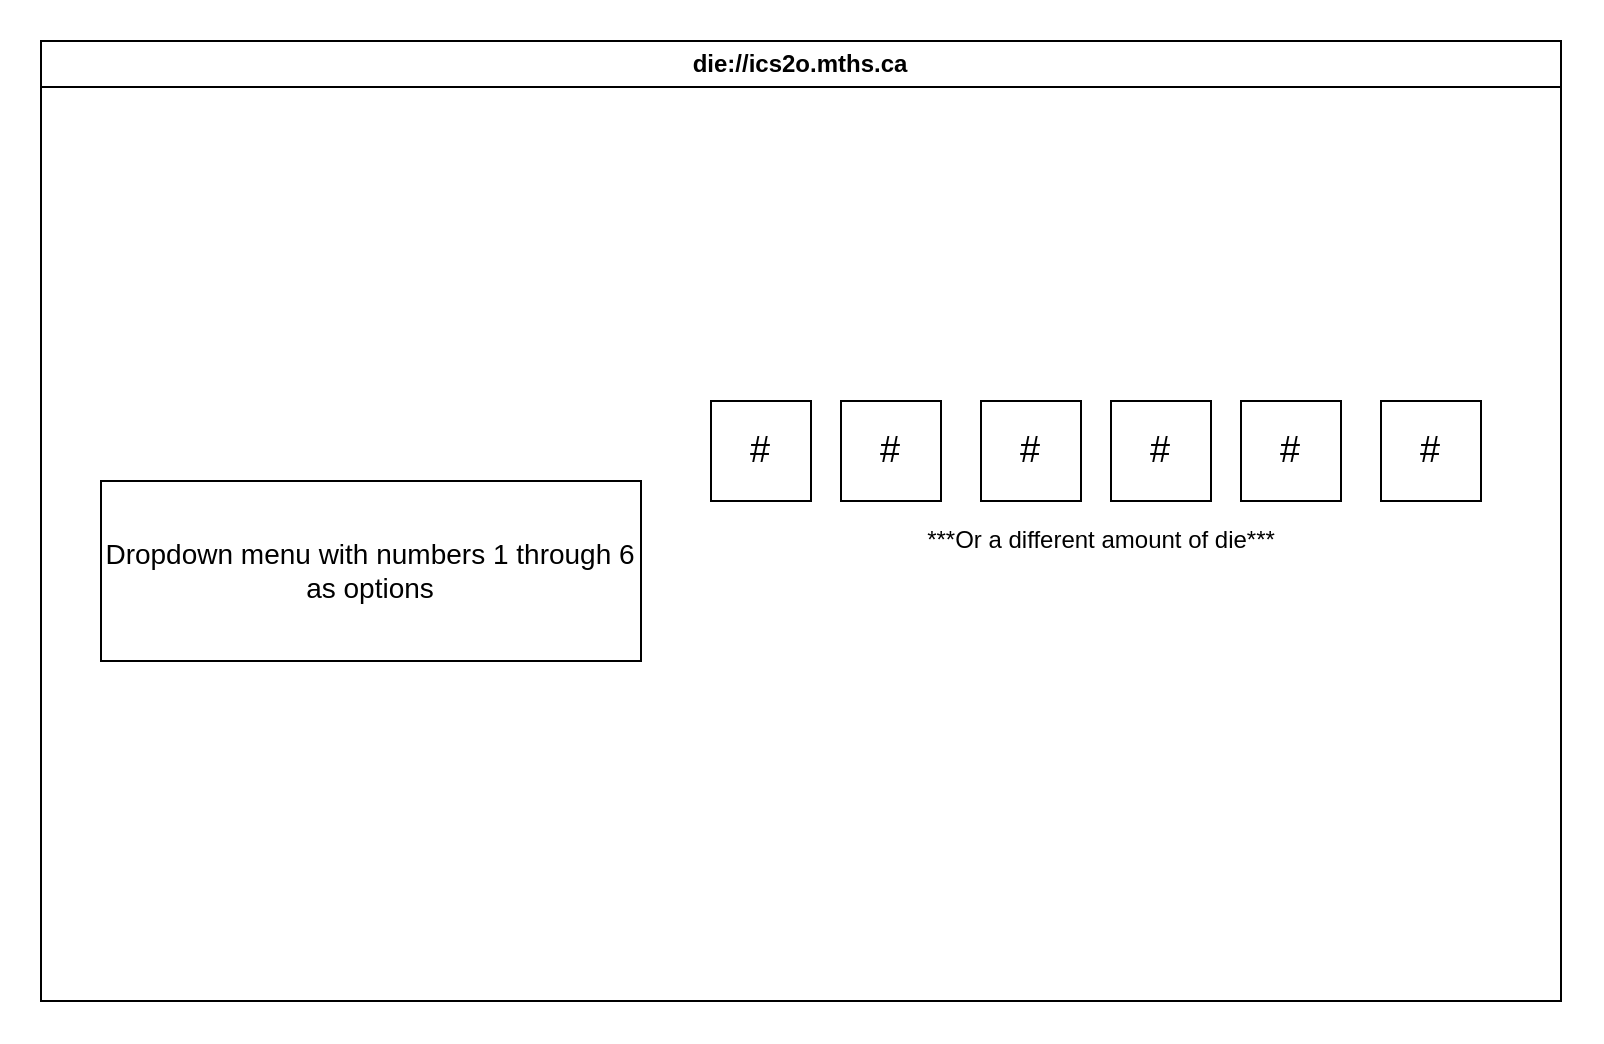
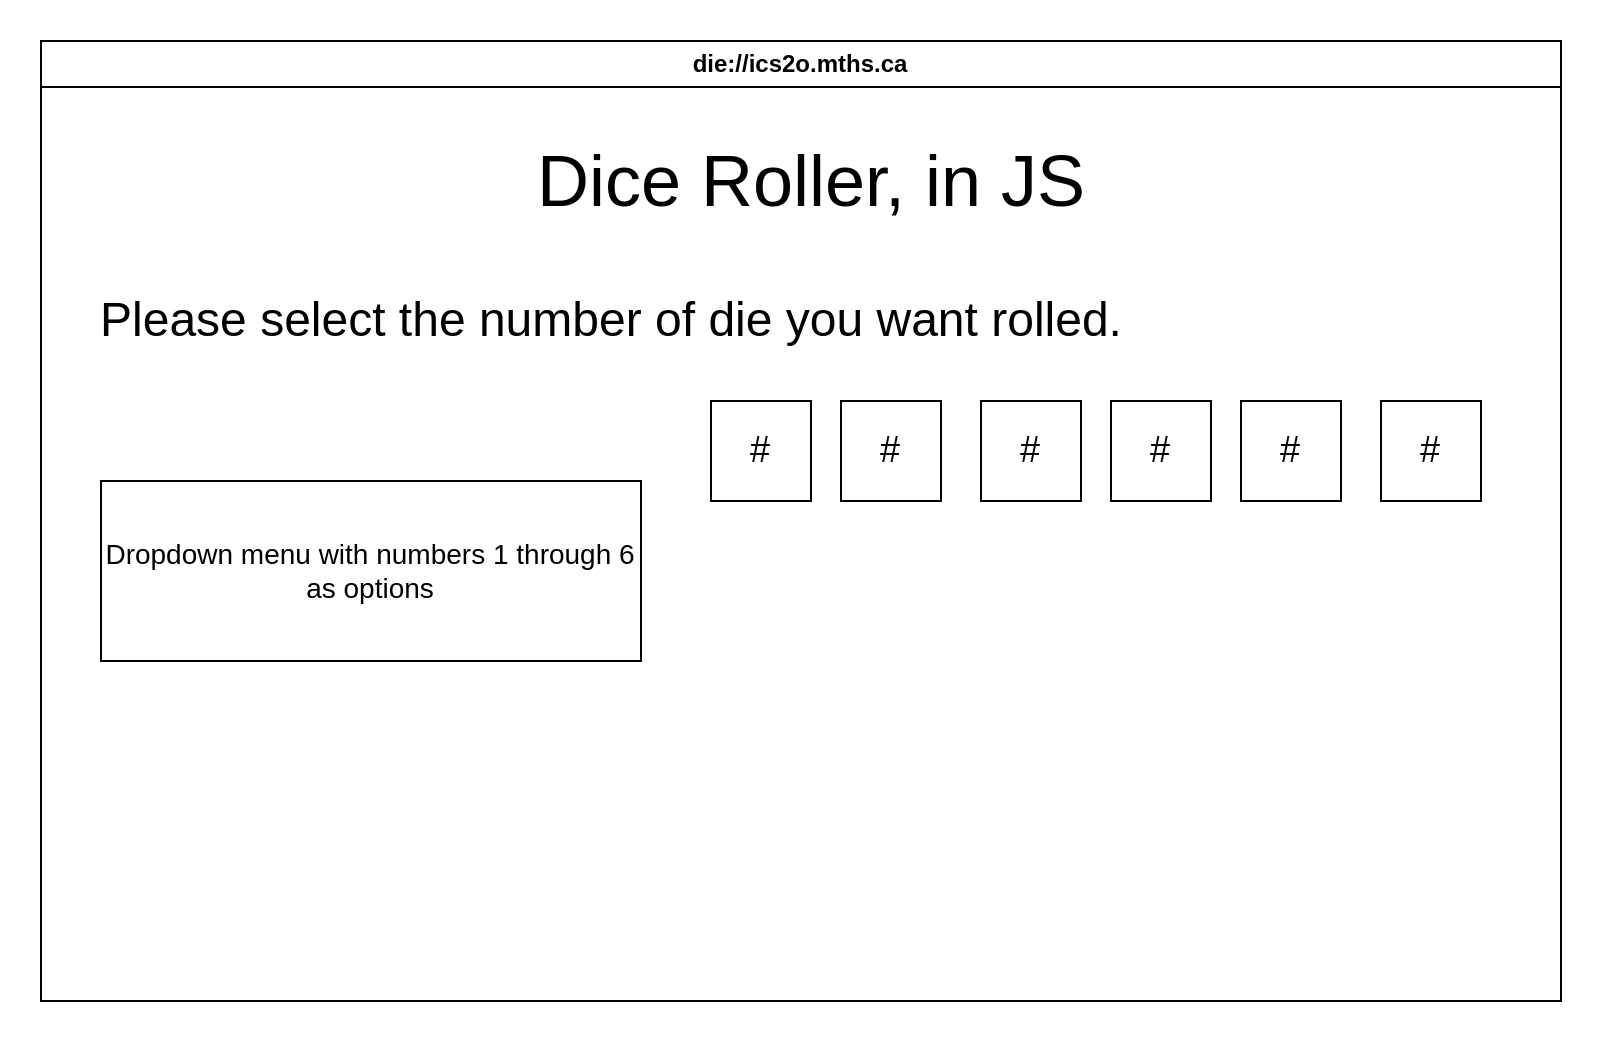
none -> (811, 181)
none -> (611, 321)
(1101, 541) -> none
